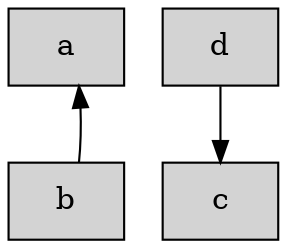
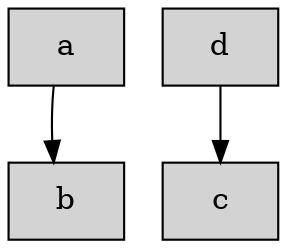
(81, 135) -> (52, 114)
